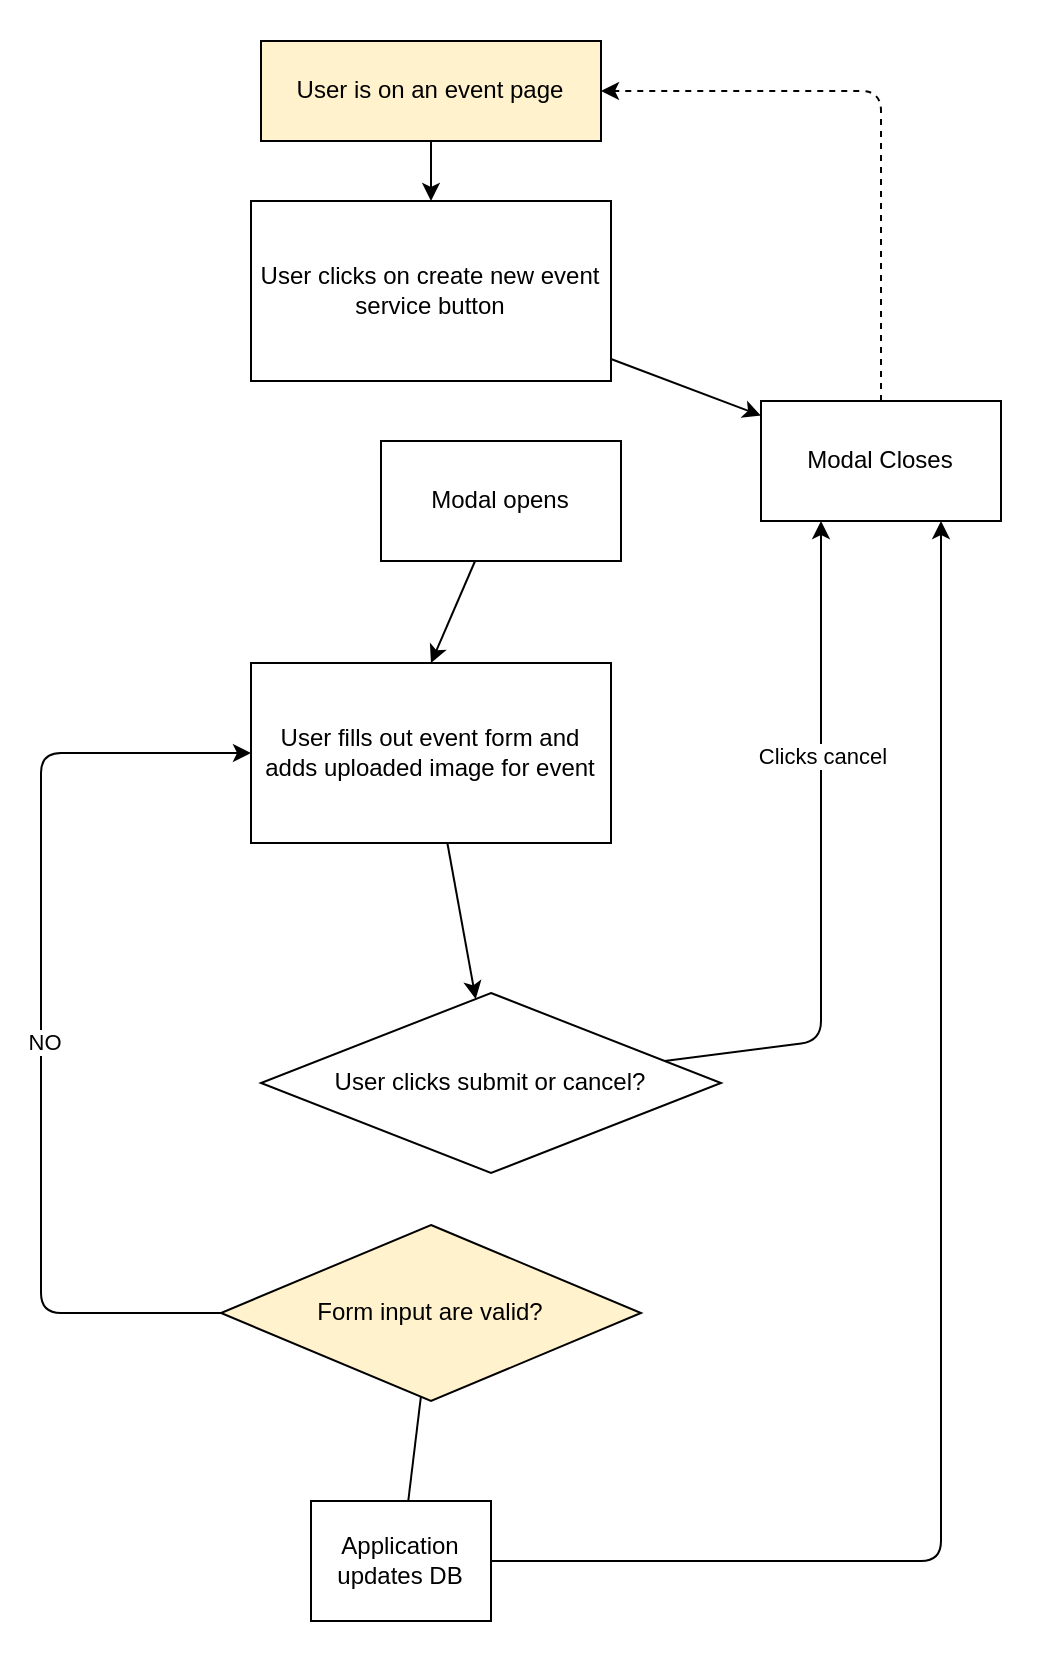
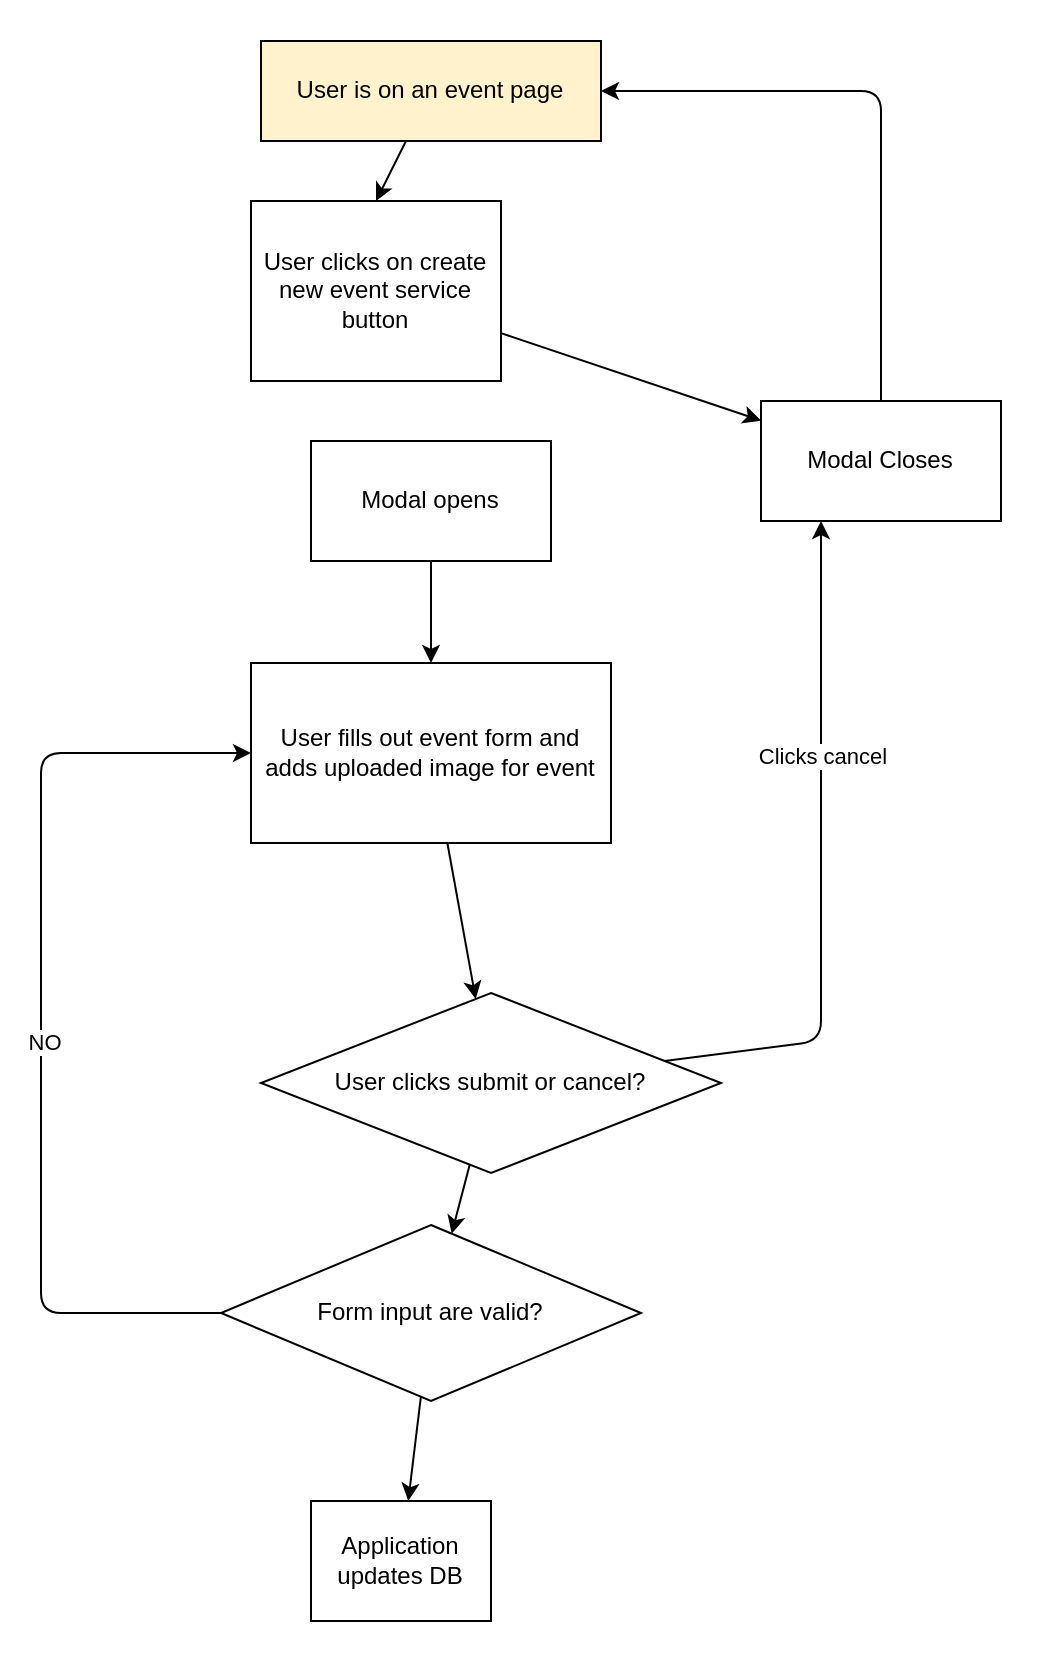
(881, 119) -> (881, 119)
(431, 291) -> (376, 291)
(501, 501) -> (431, 501)
none -> (462, 1193)
(941, 1266) -> none
(431, 1313) -> (431, 1313)
(409, 1491) -> (410, 1486)
